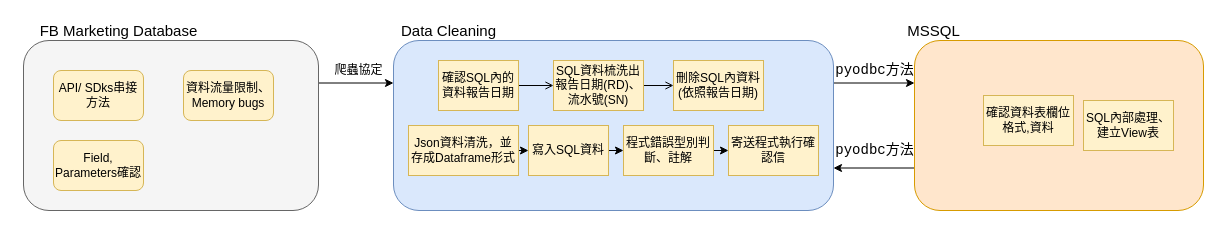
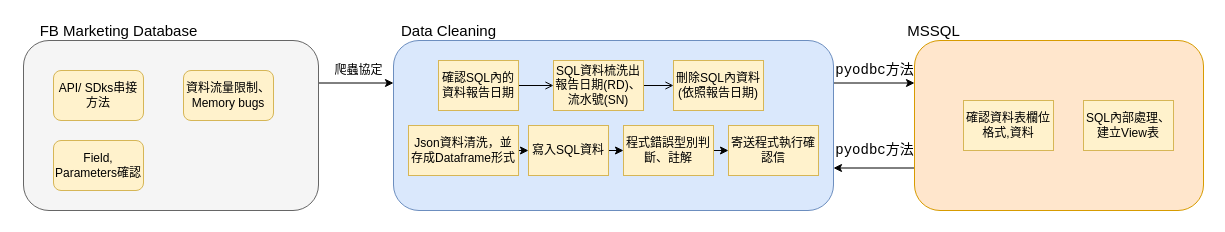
(1029, 121) -> (1009, 126)
